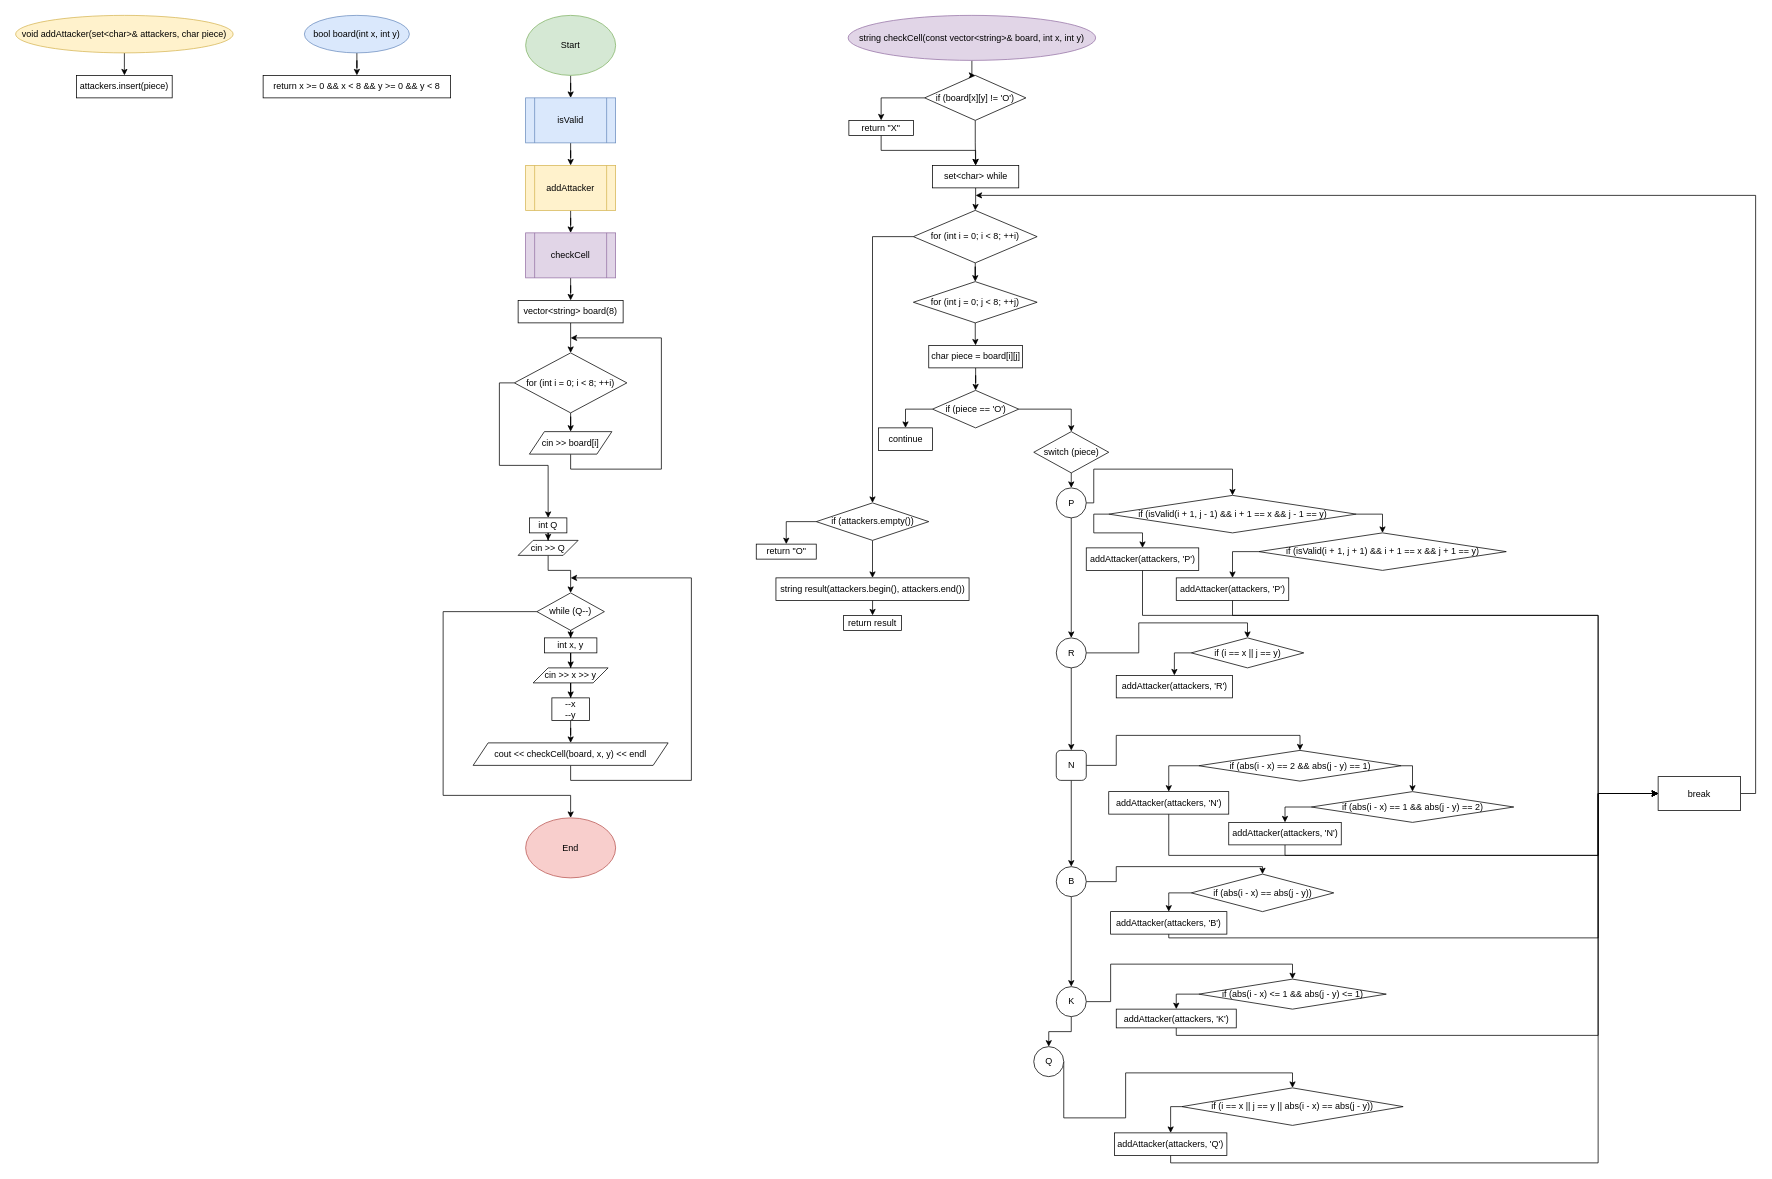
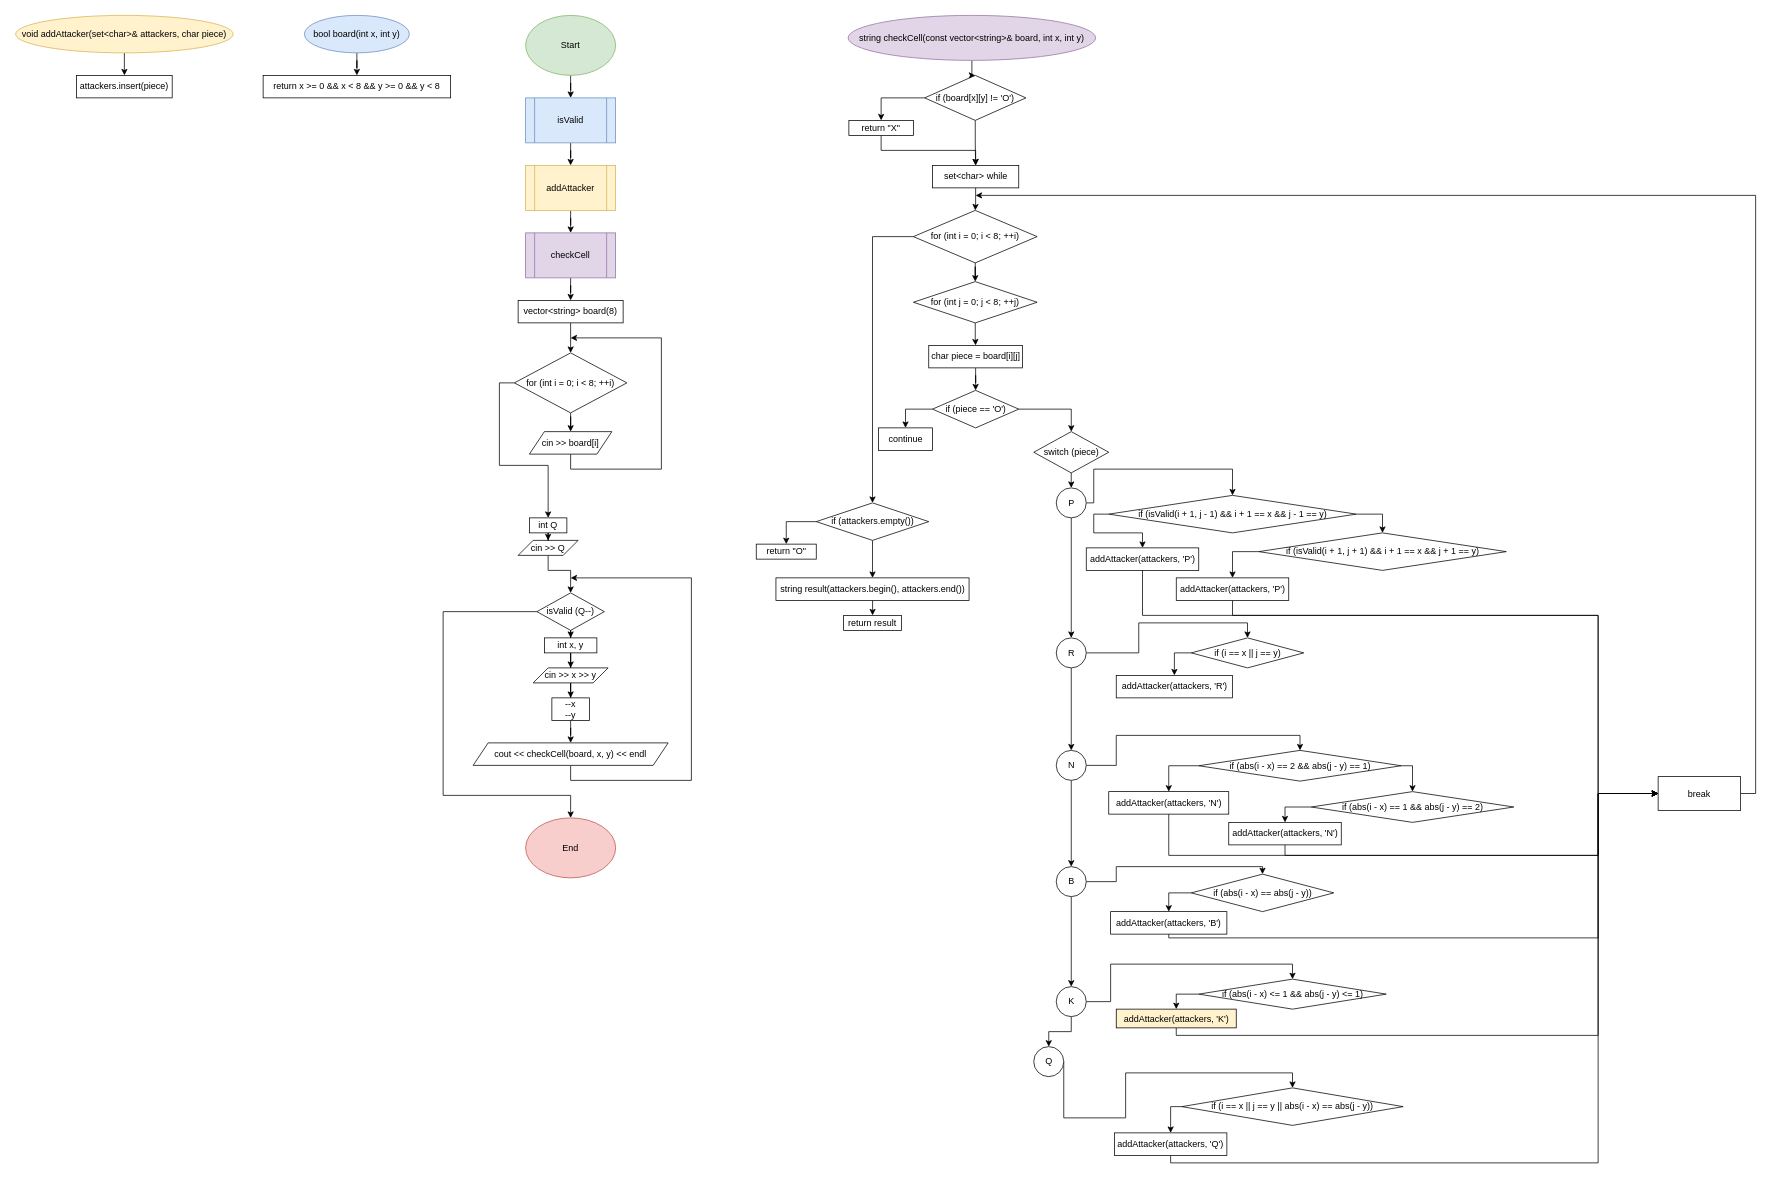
(570, 612) -> (570, 612)
(1071, 765) -> (1071, 765)
(1176, 1019) -> (1176, 1019)
